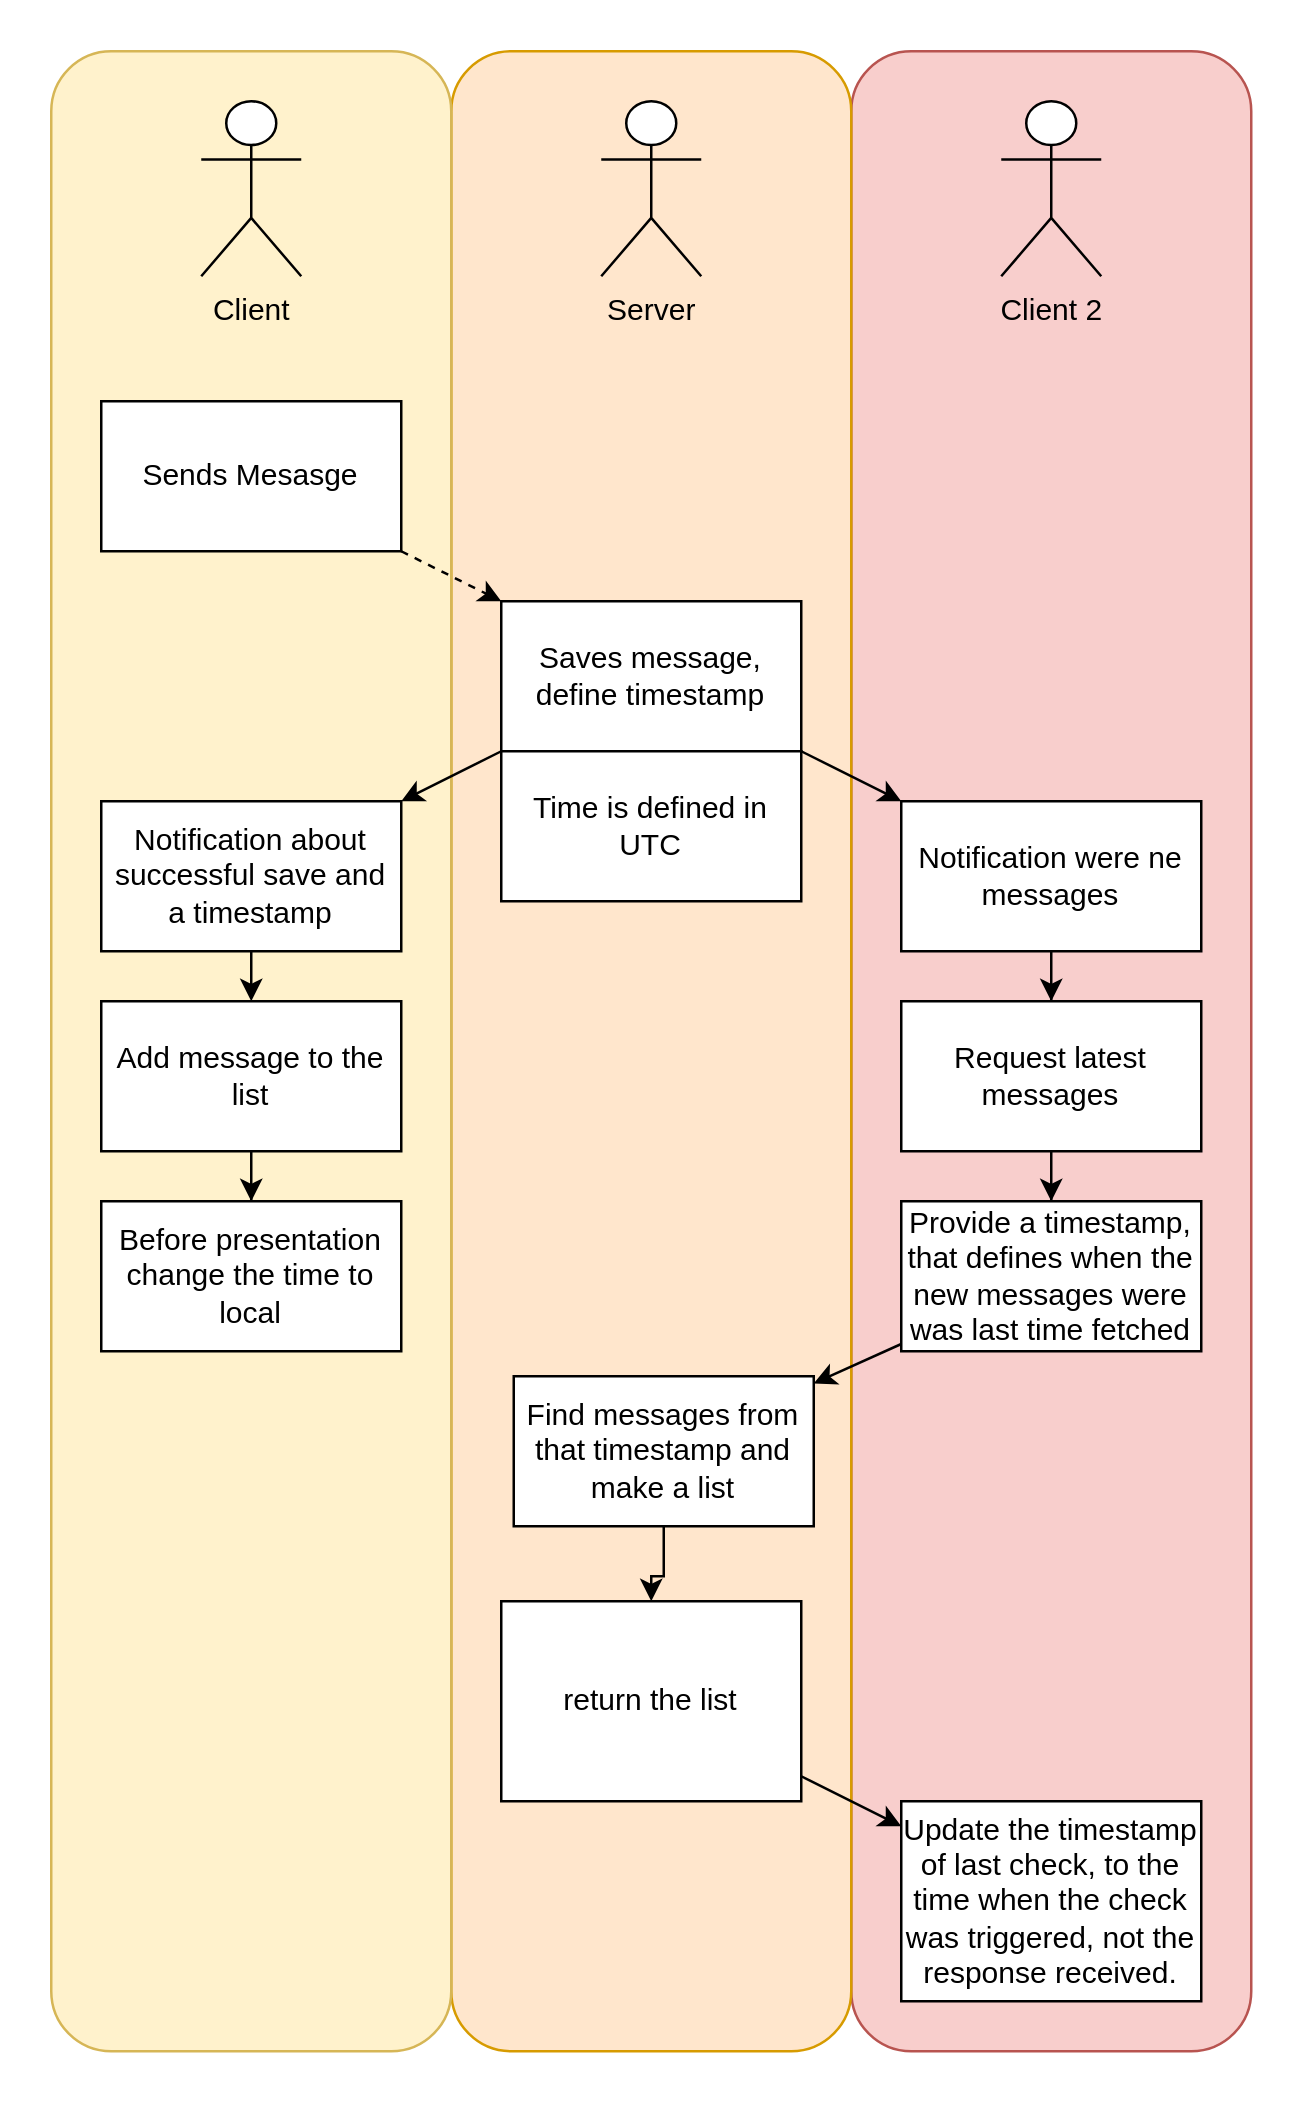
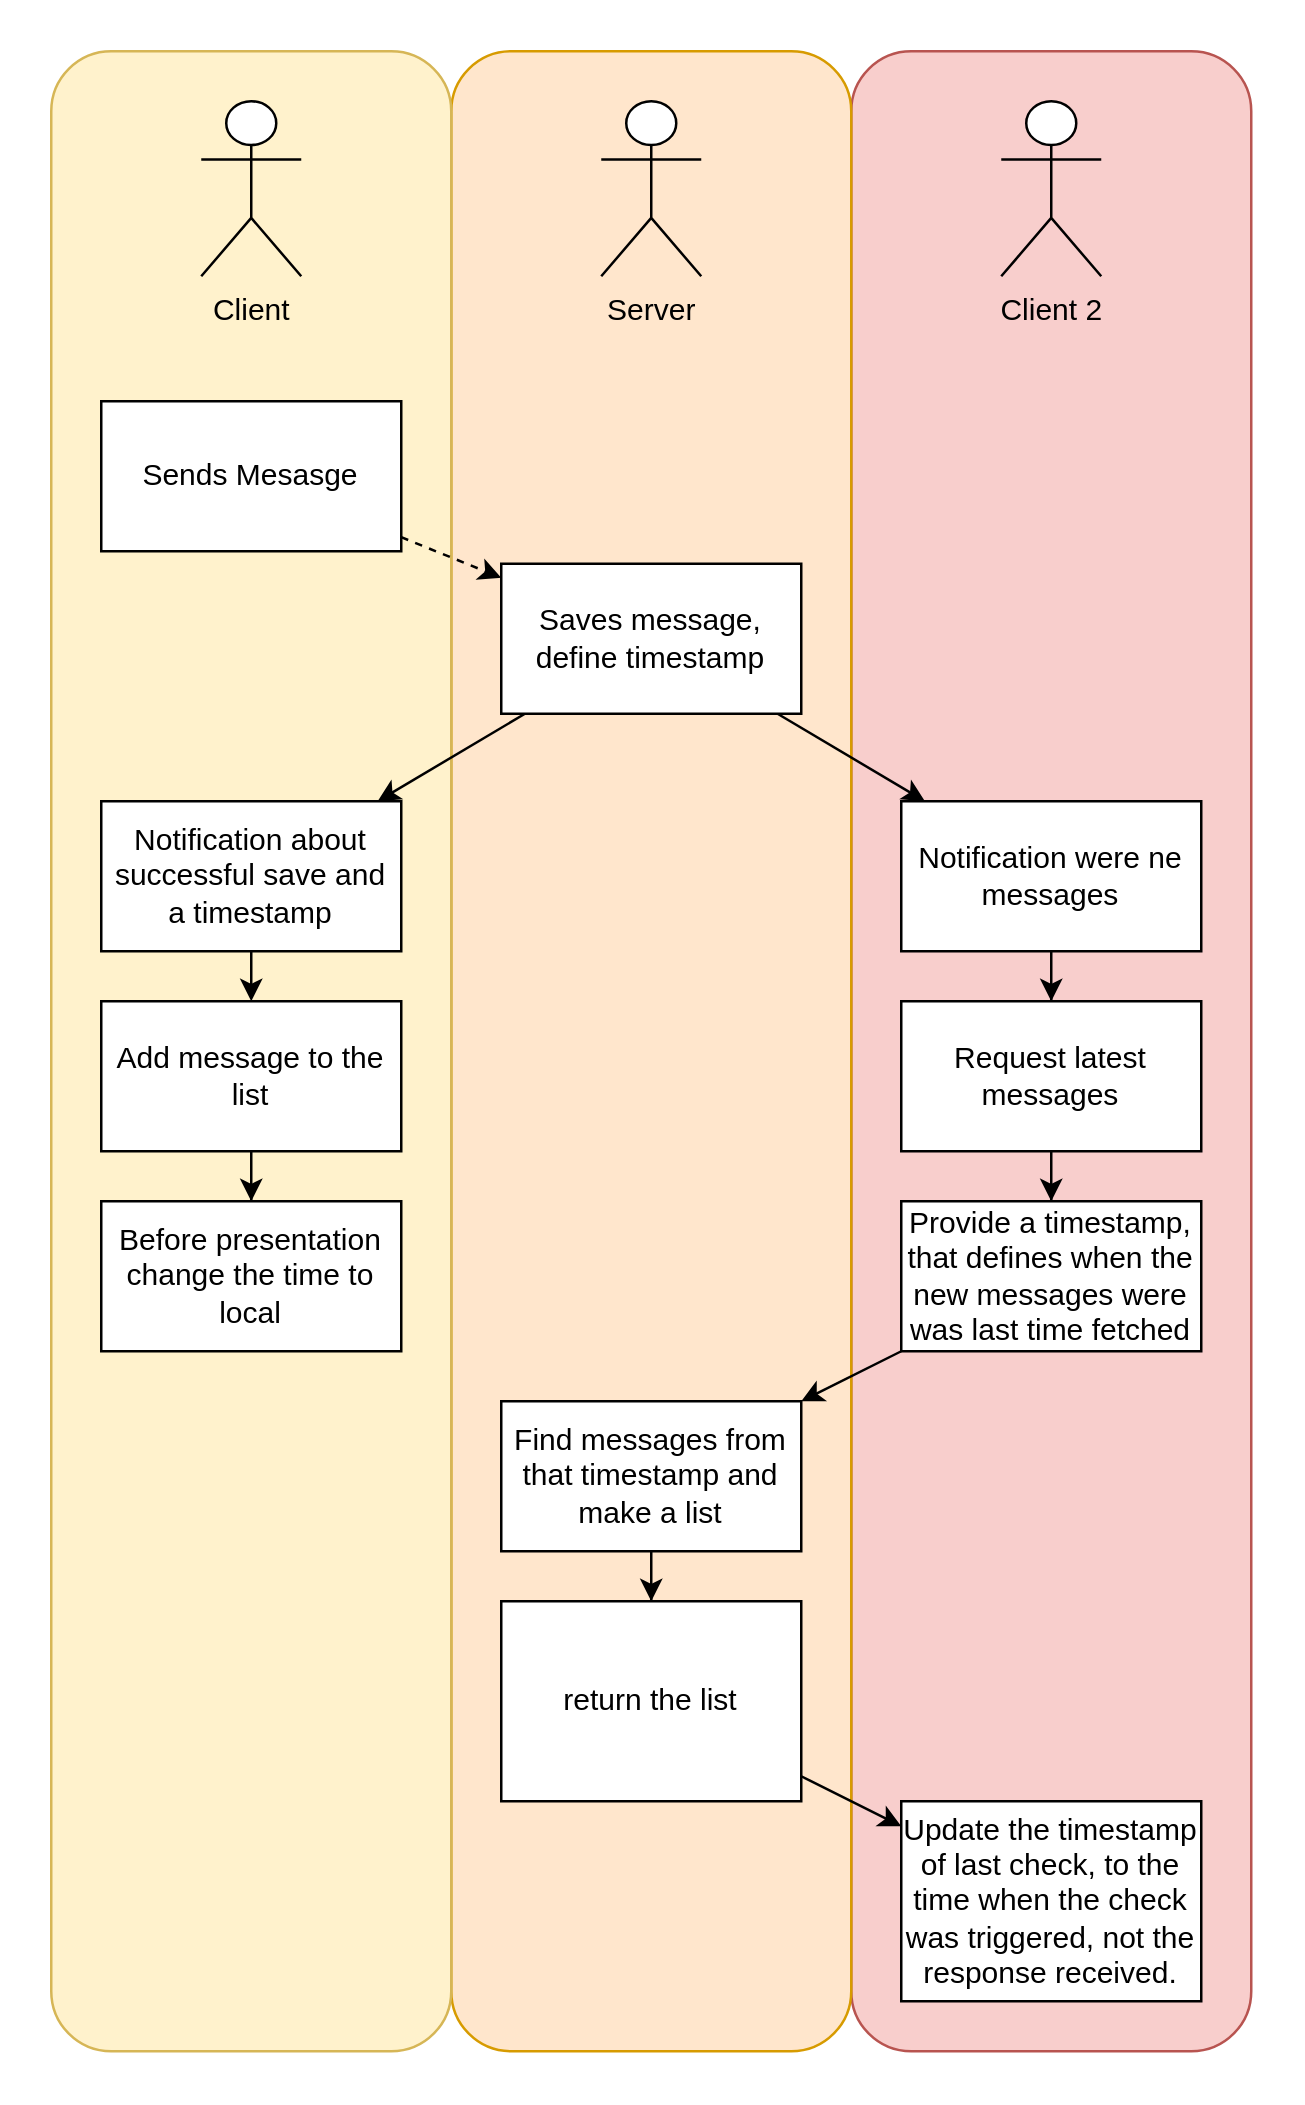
(651, 676) -> (651, 639)
(651, 826) -> none
(664, 1451) -> (651, 1476)
